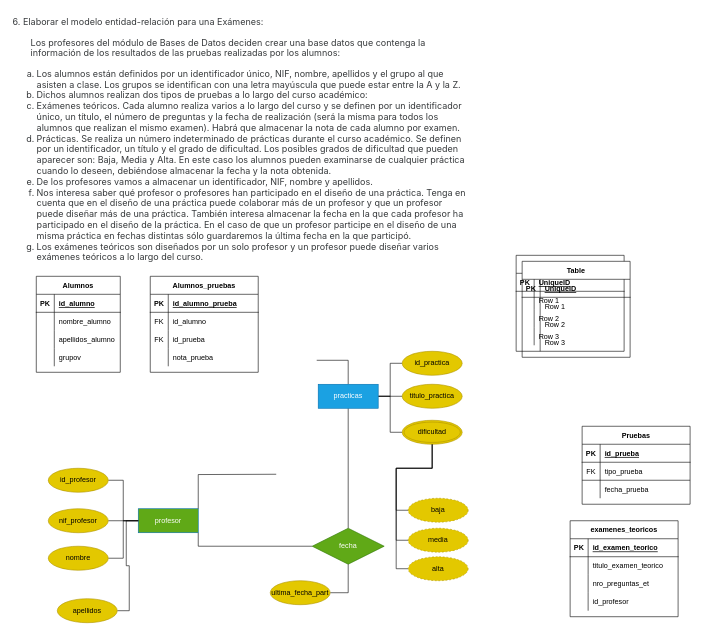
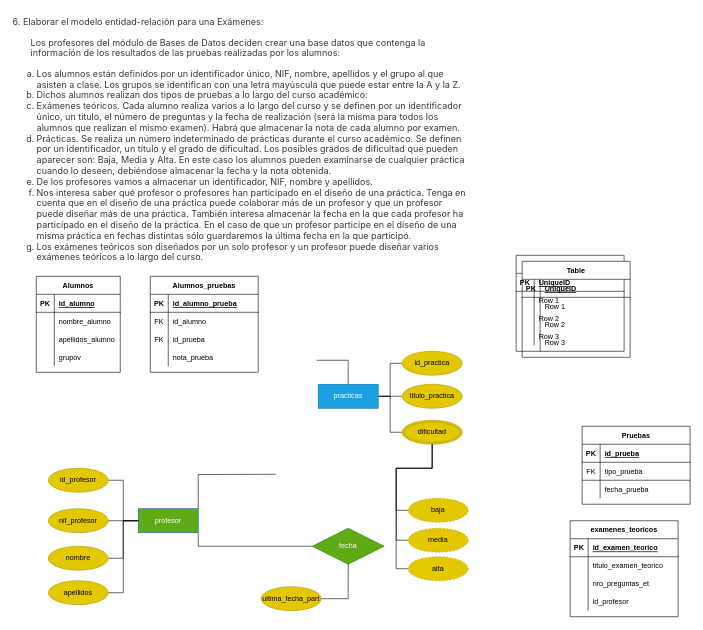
(348, 468) -> none
(300, 593) -> (291, 599)
(87, 611) -> (78, 593)
